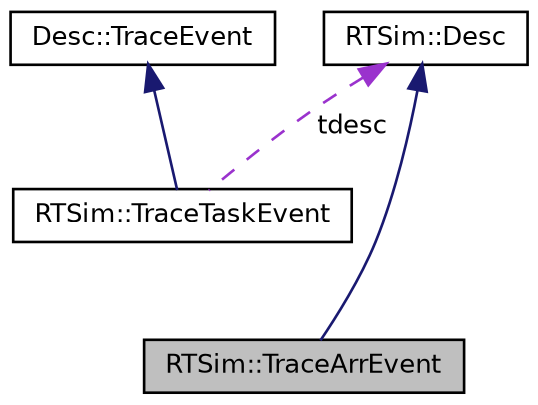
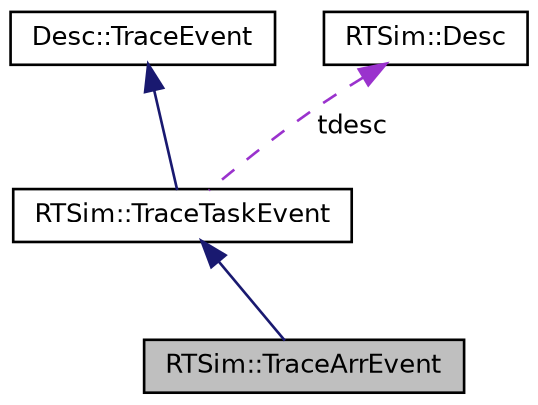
(383, 221) -> (252, 301)
